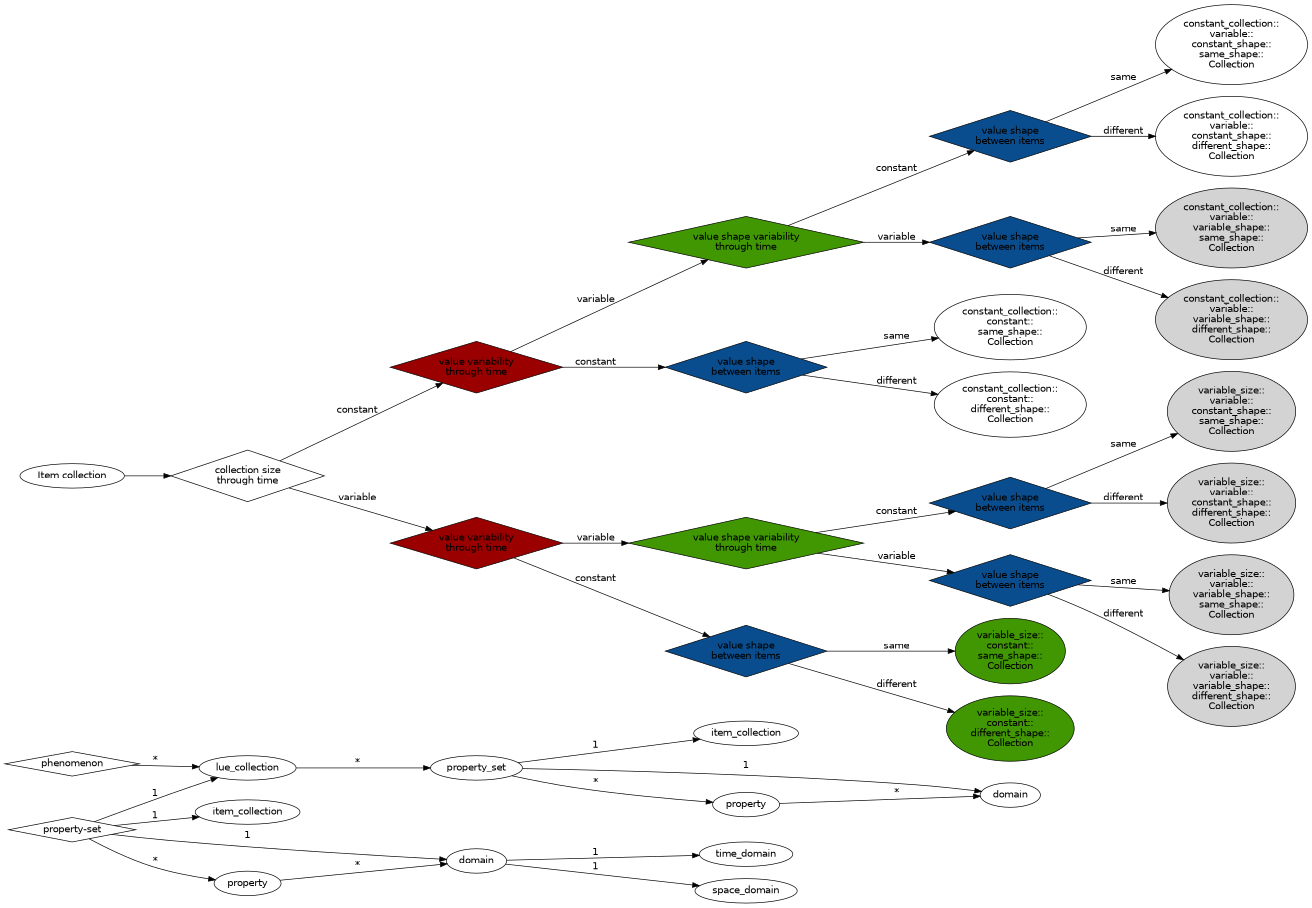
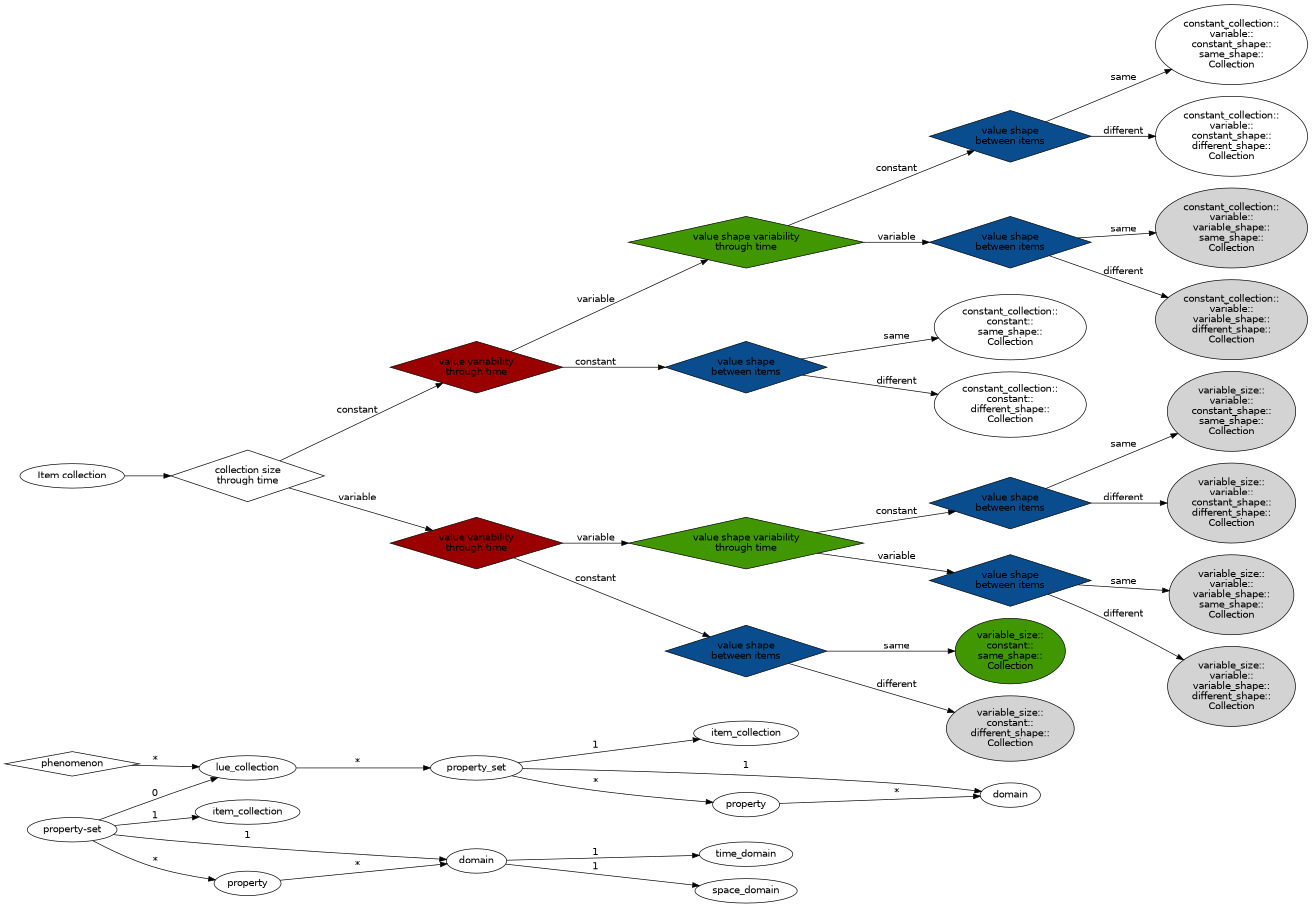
(1010, 729) -> (1010, 729)
(155, 793) -> (155, 793)
(72, 830) -> (72, 830)
